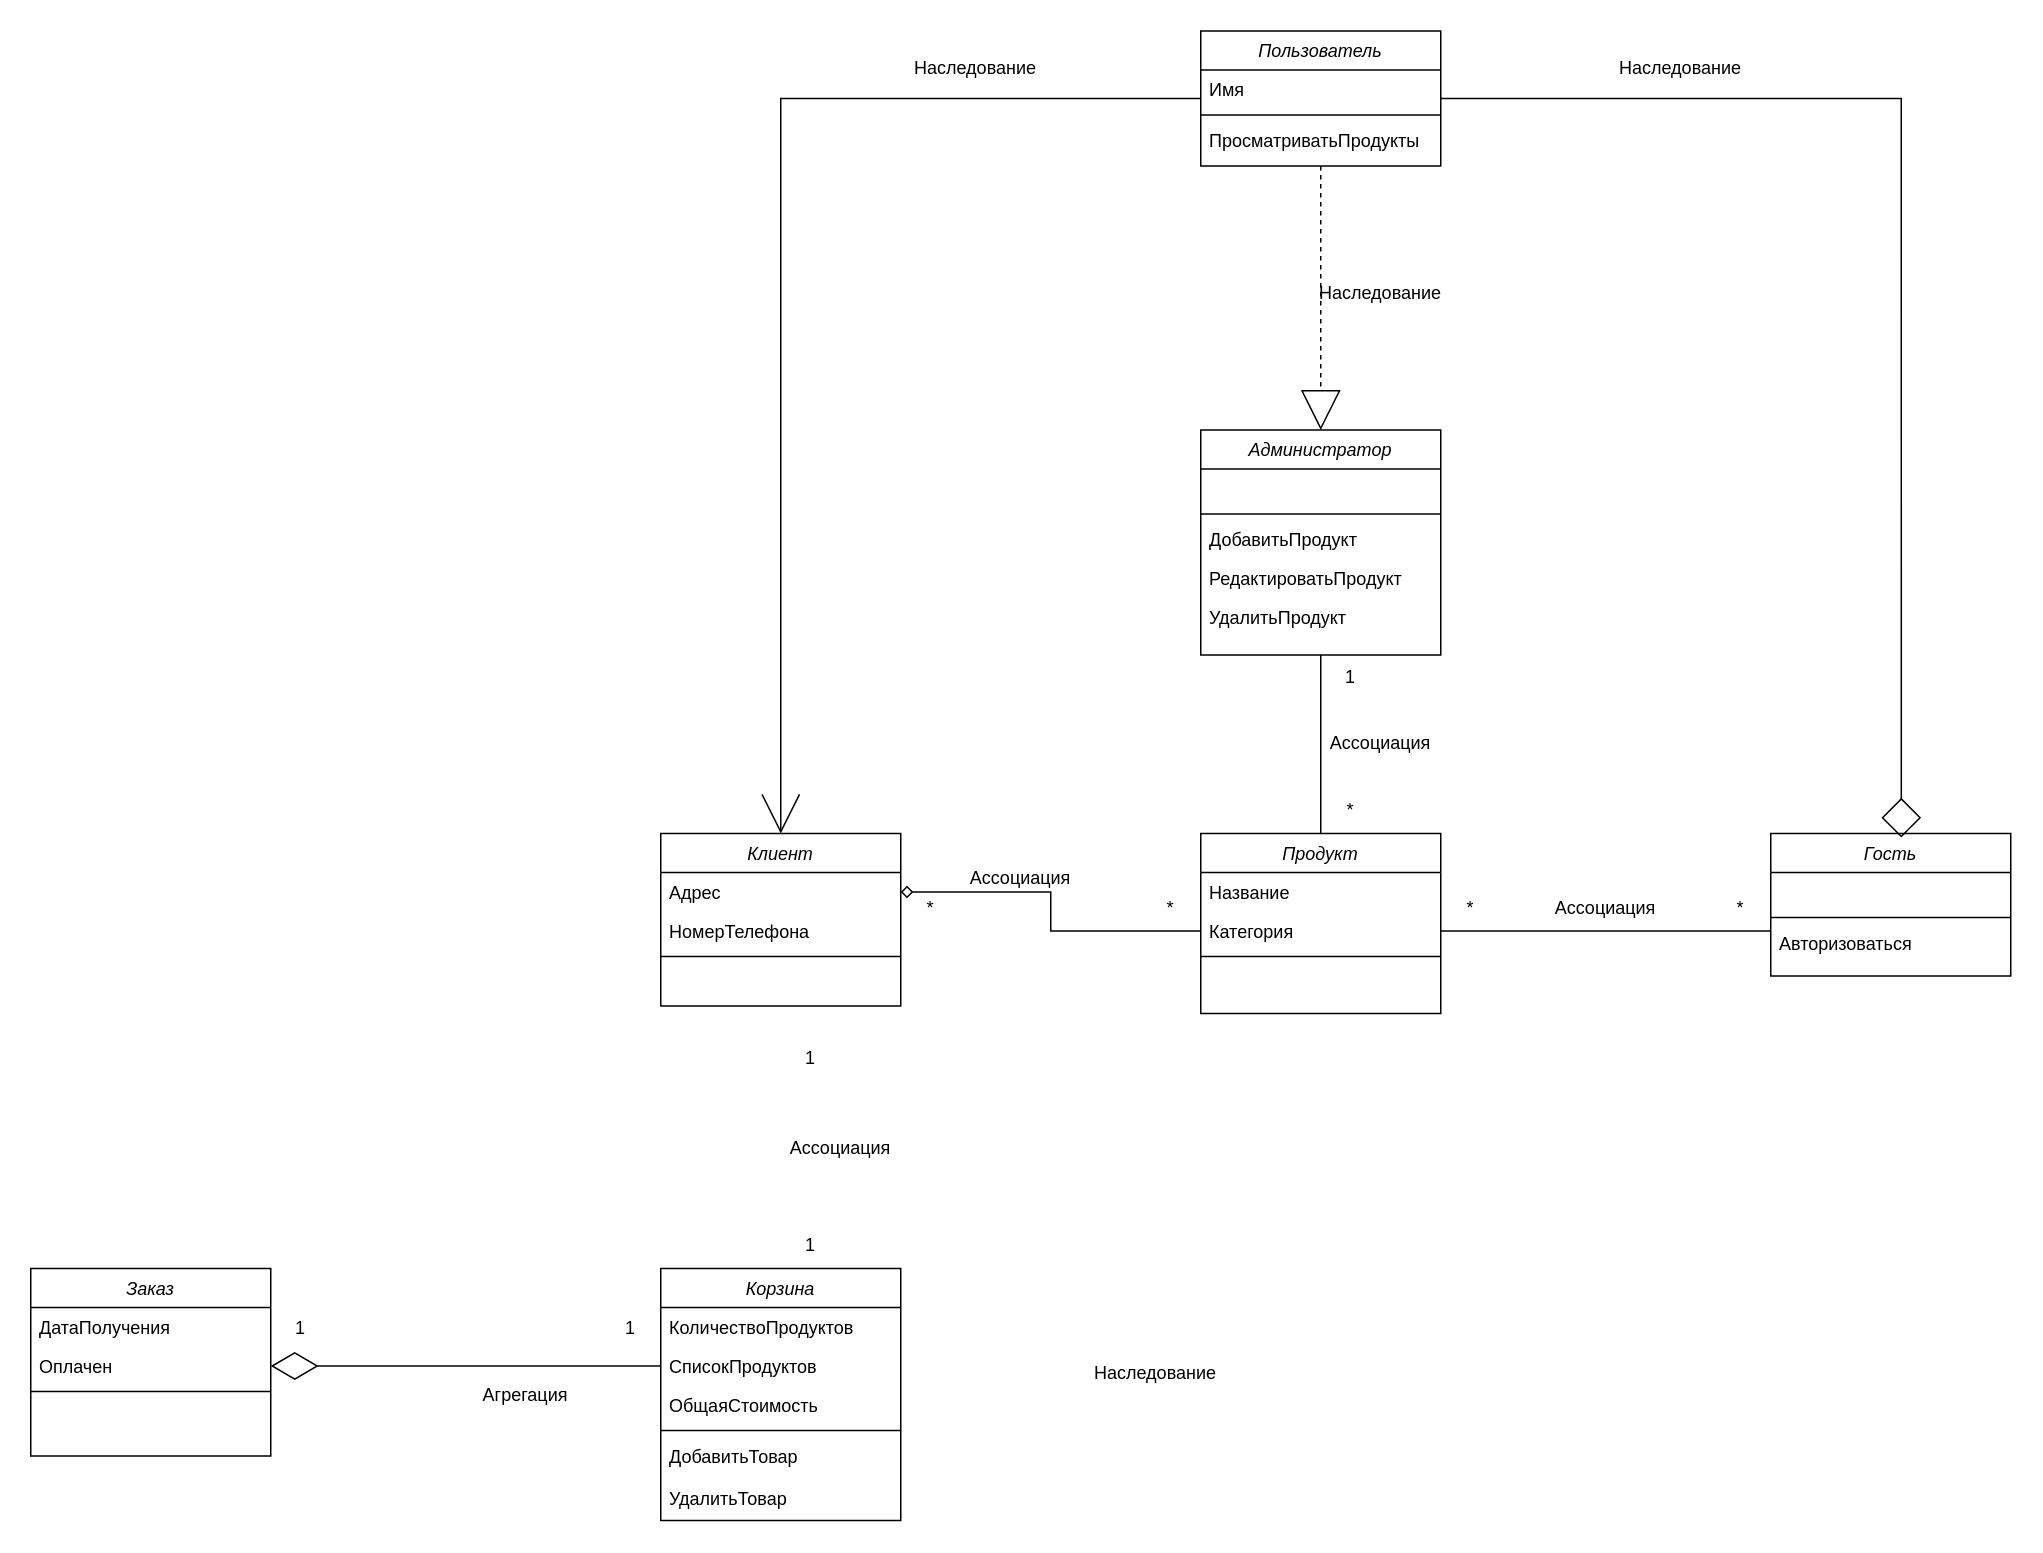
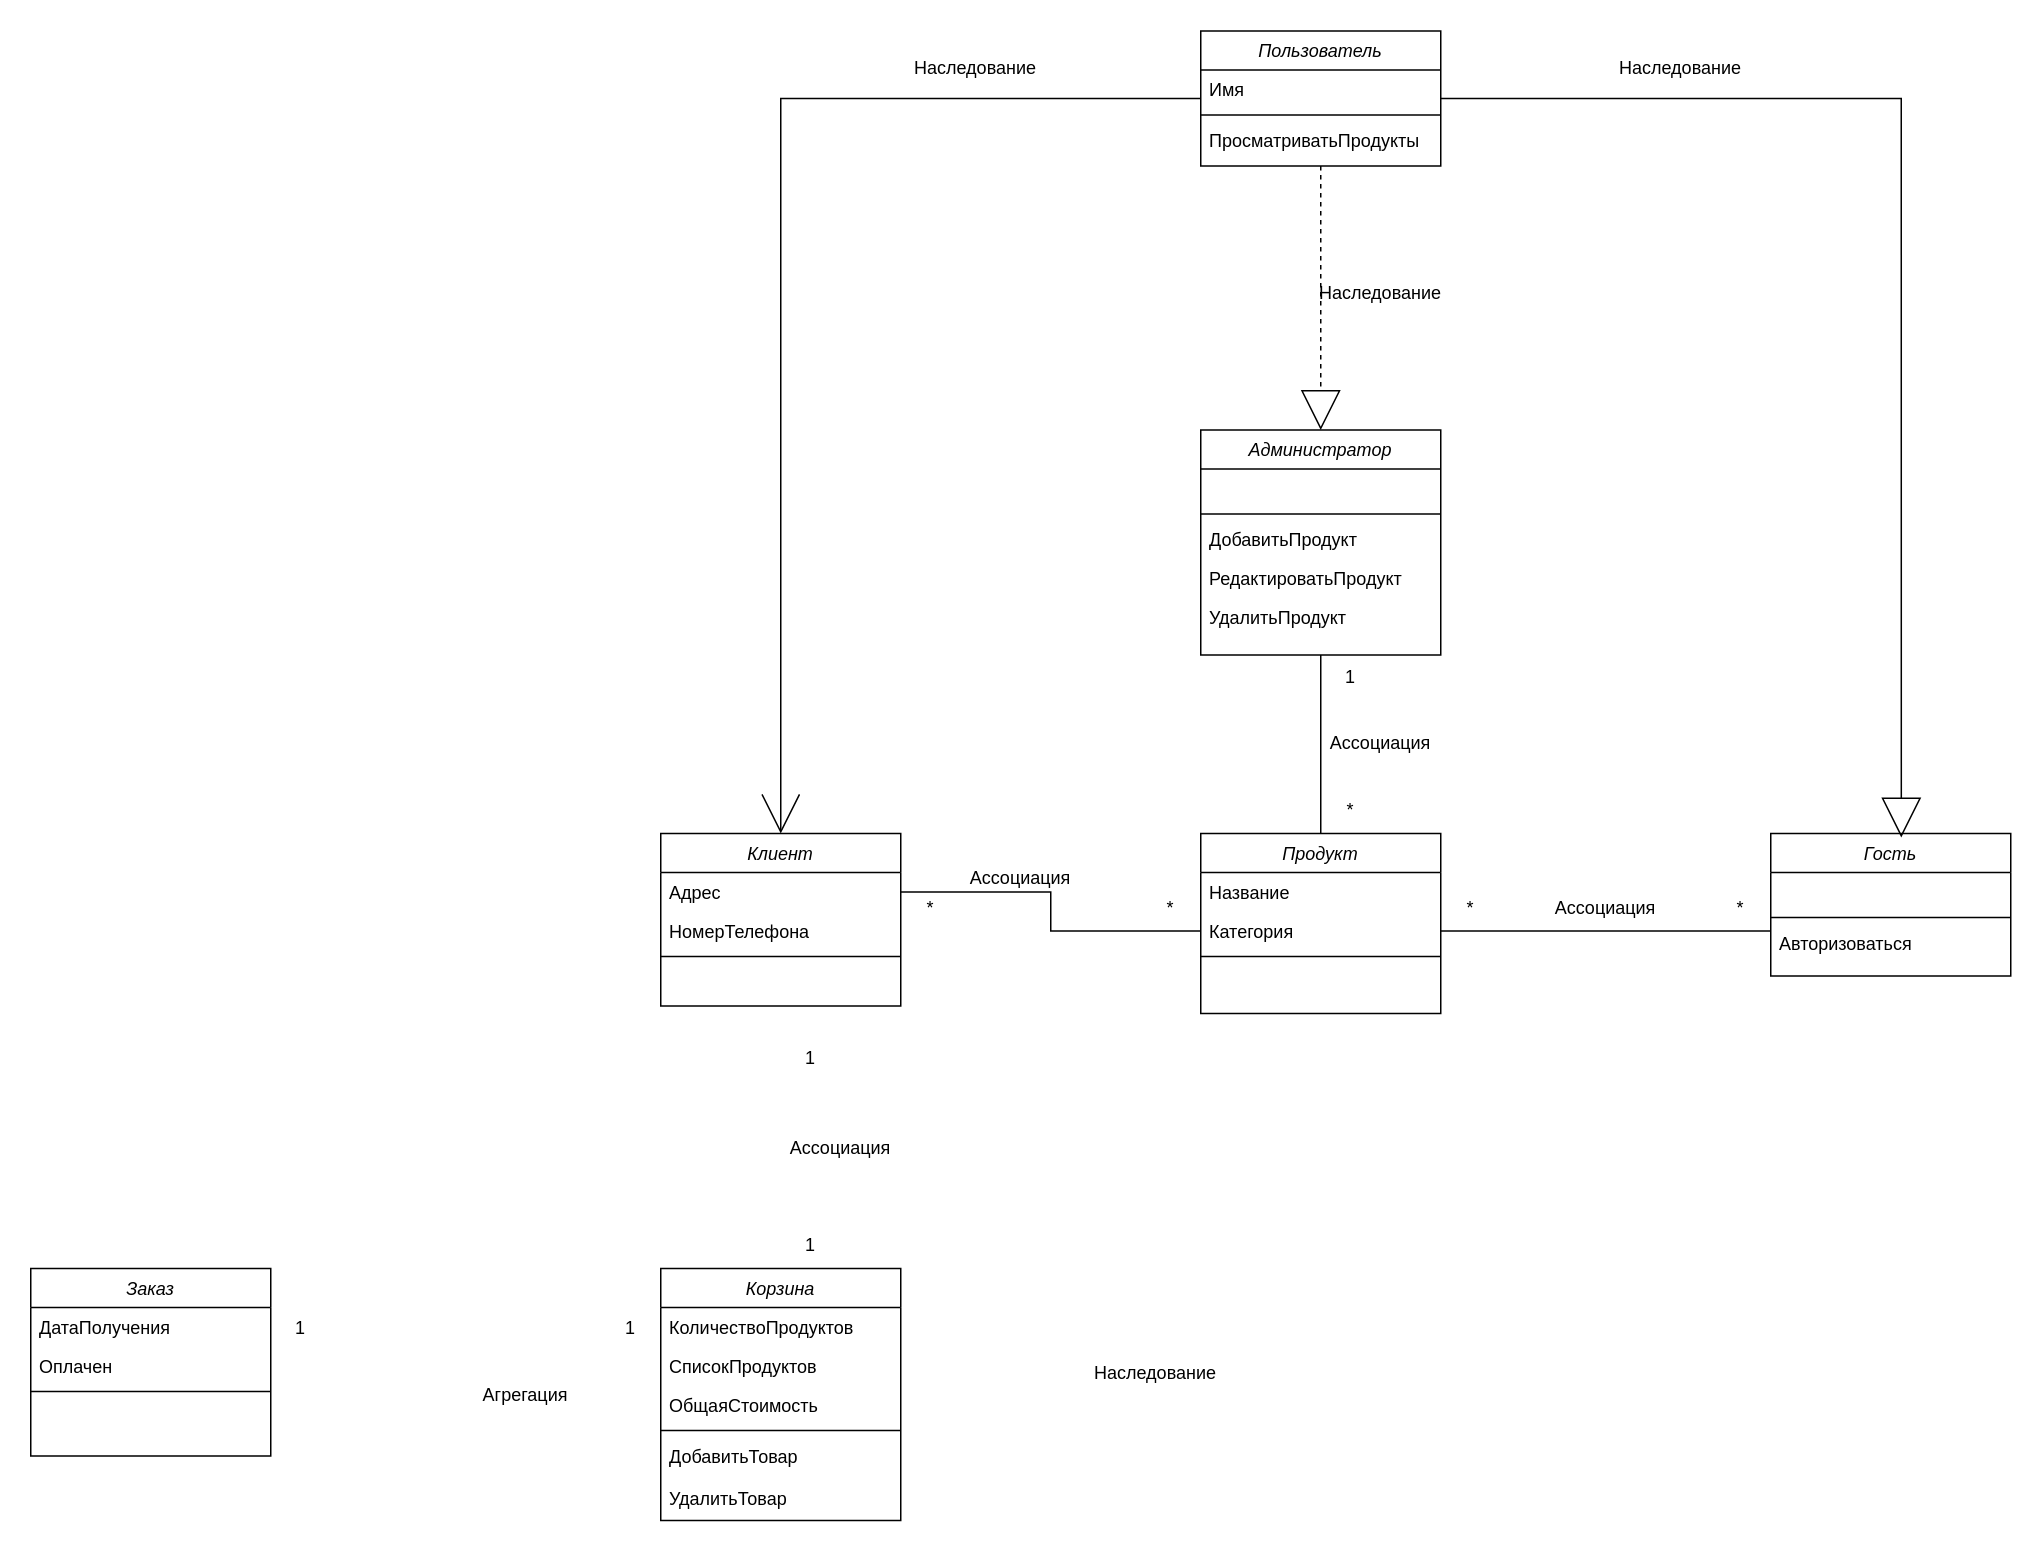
(1901, 797) -> (1901, 796)
(913, 892) -> (908, 892)
(487, 1366) -> none
